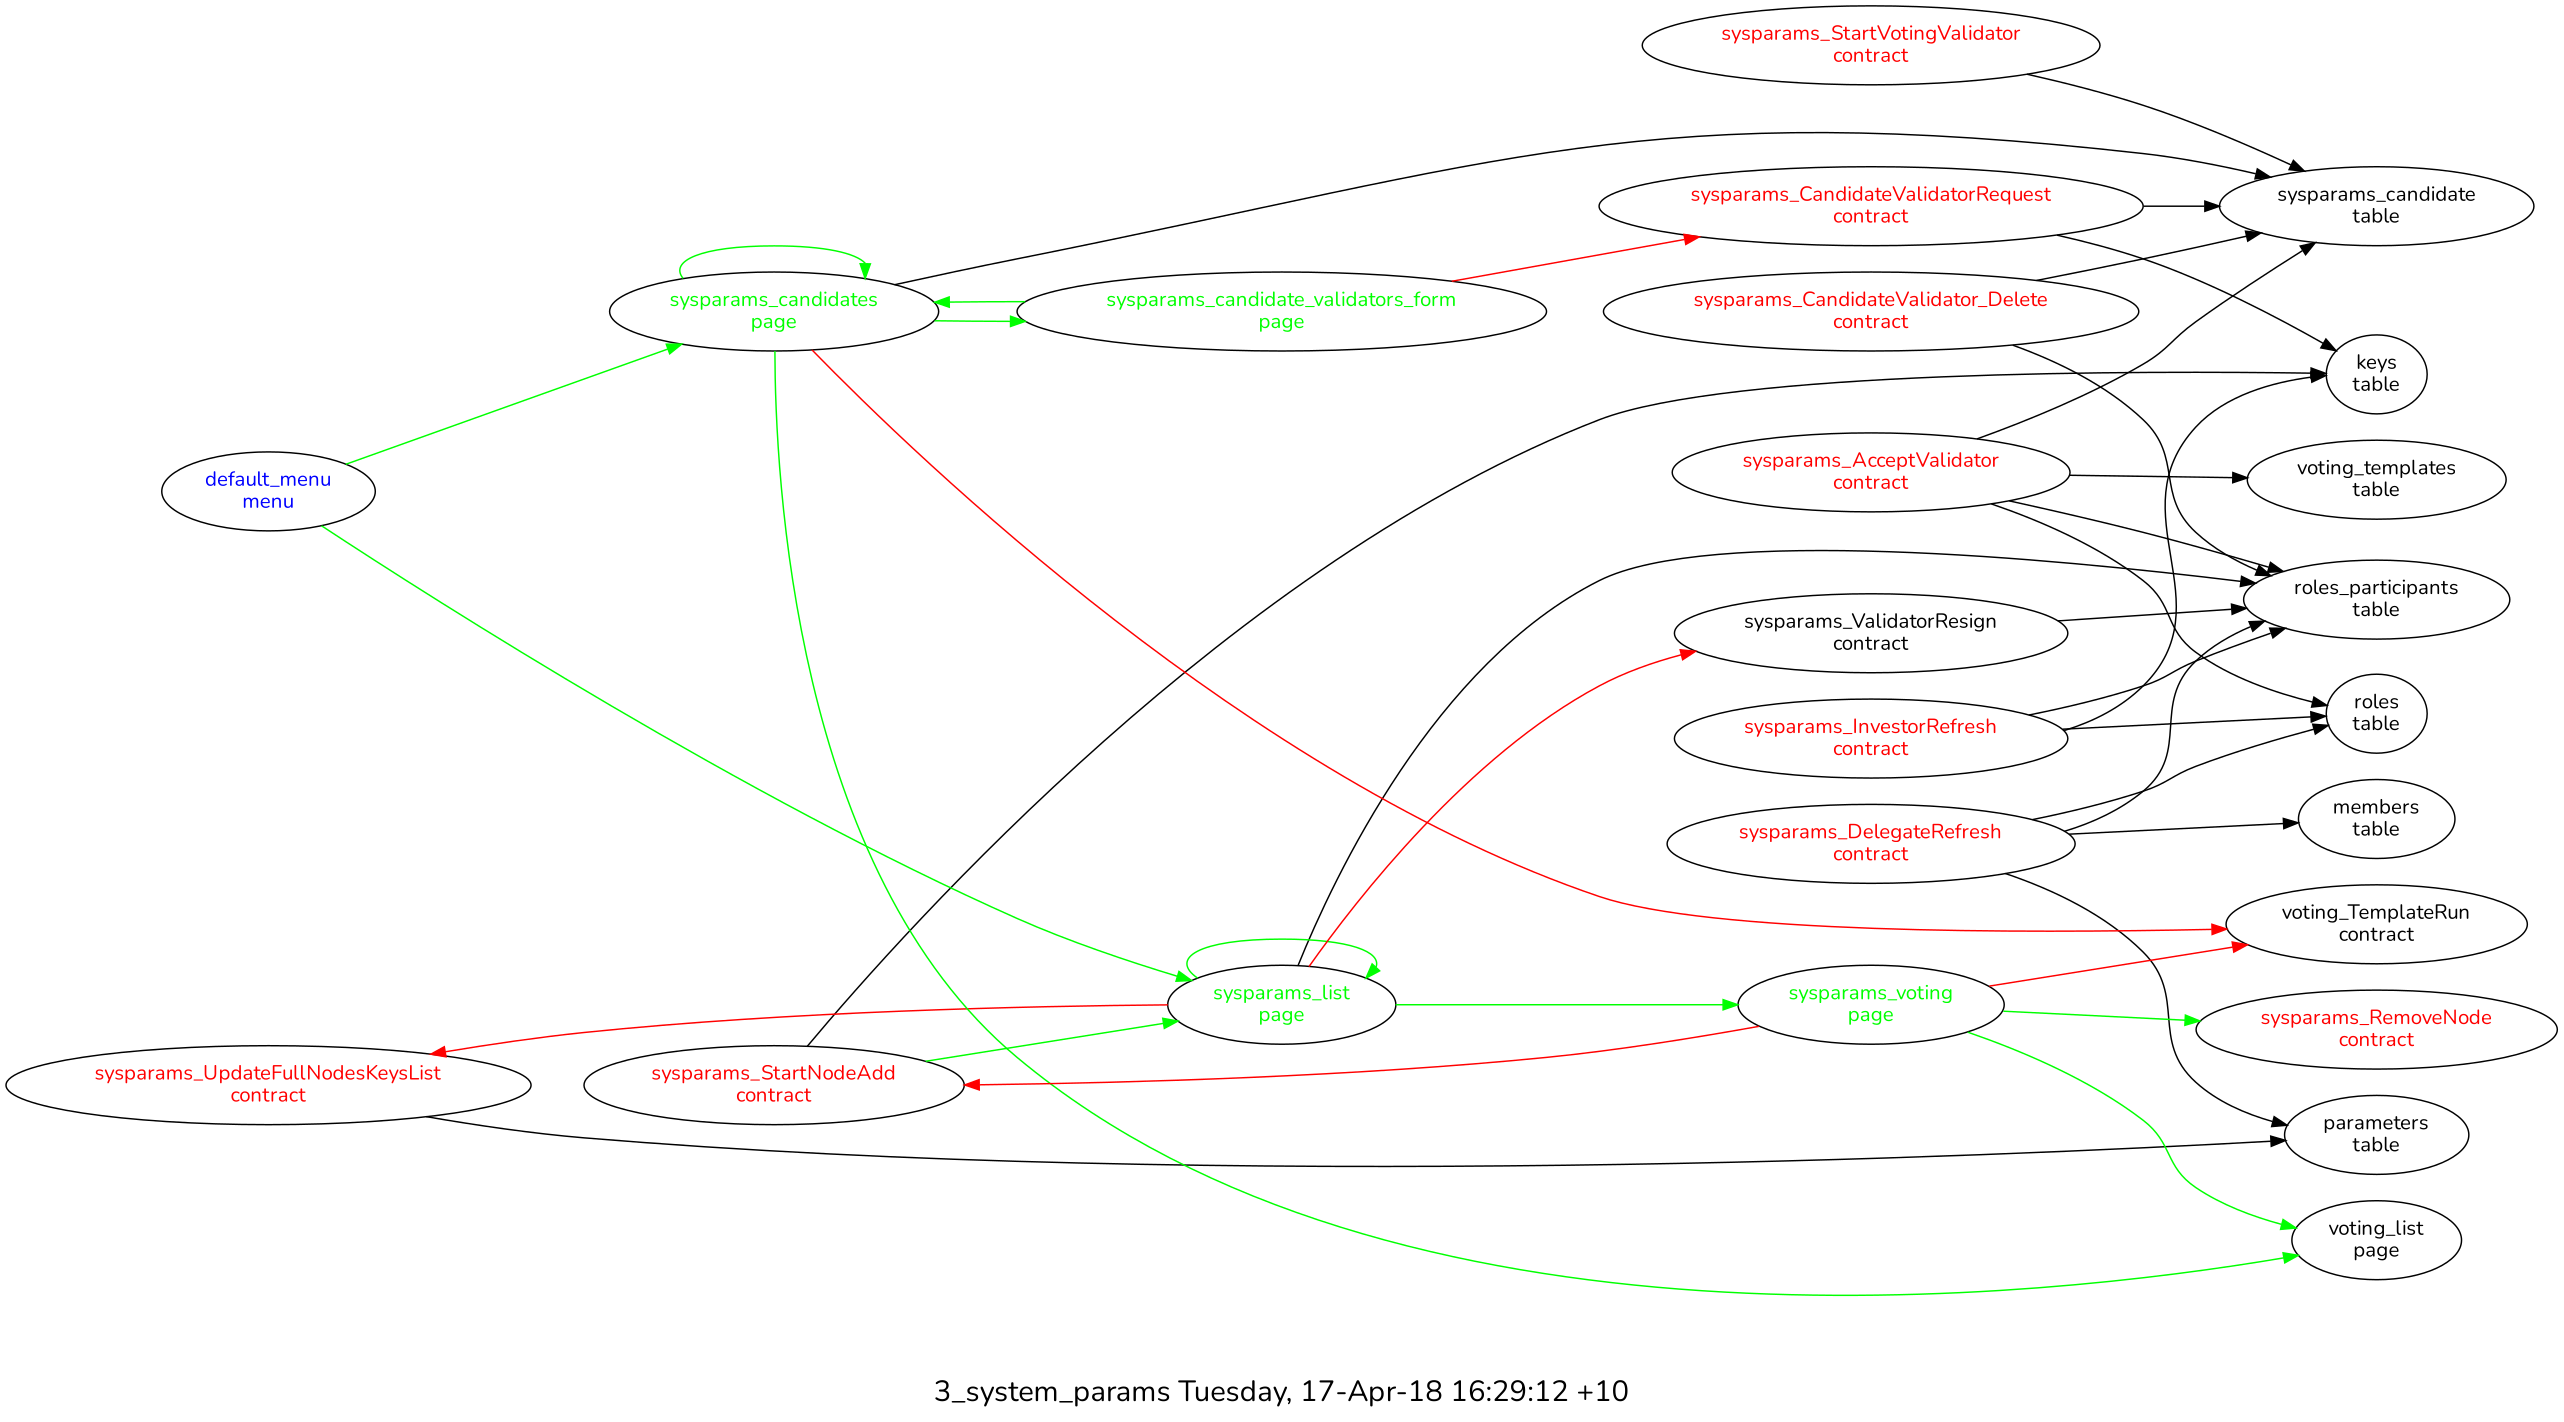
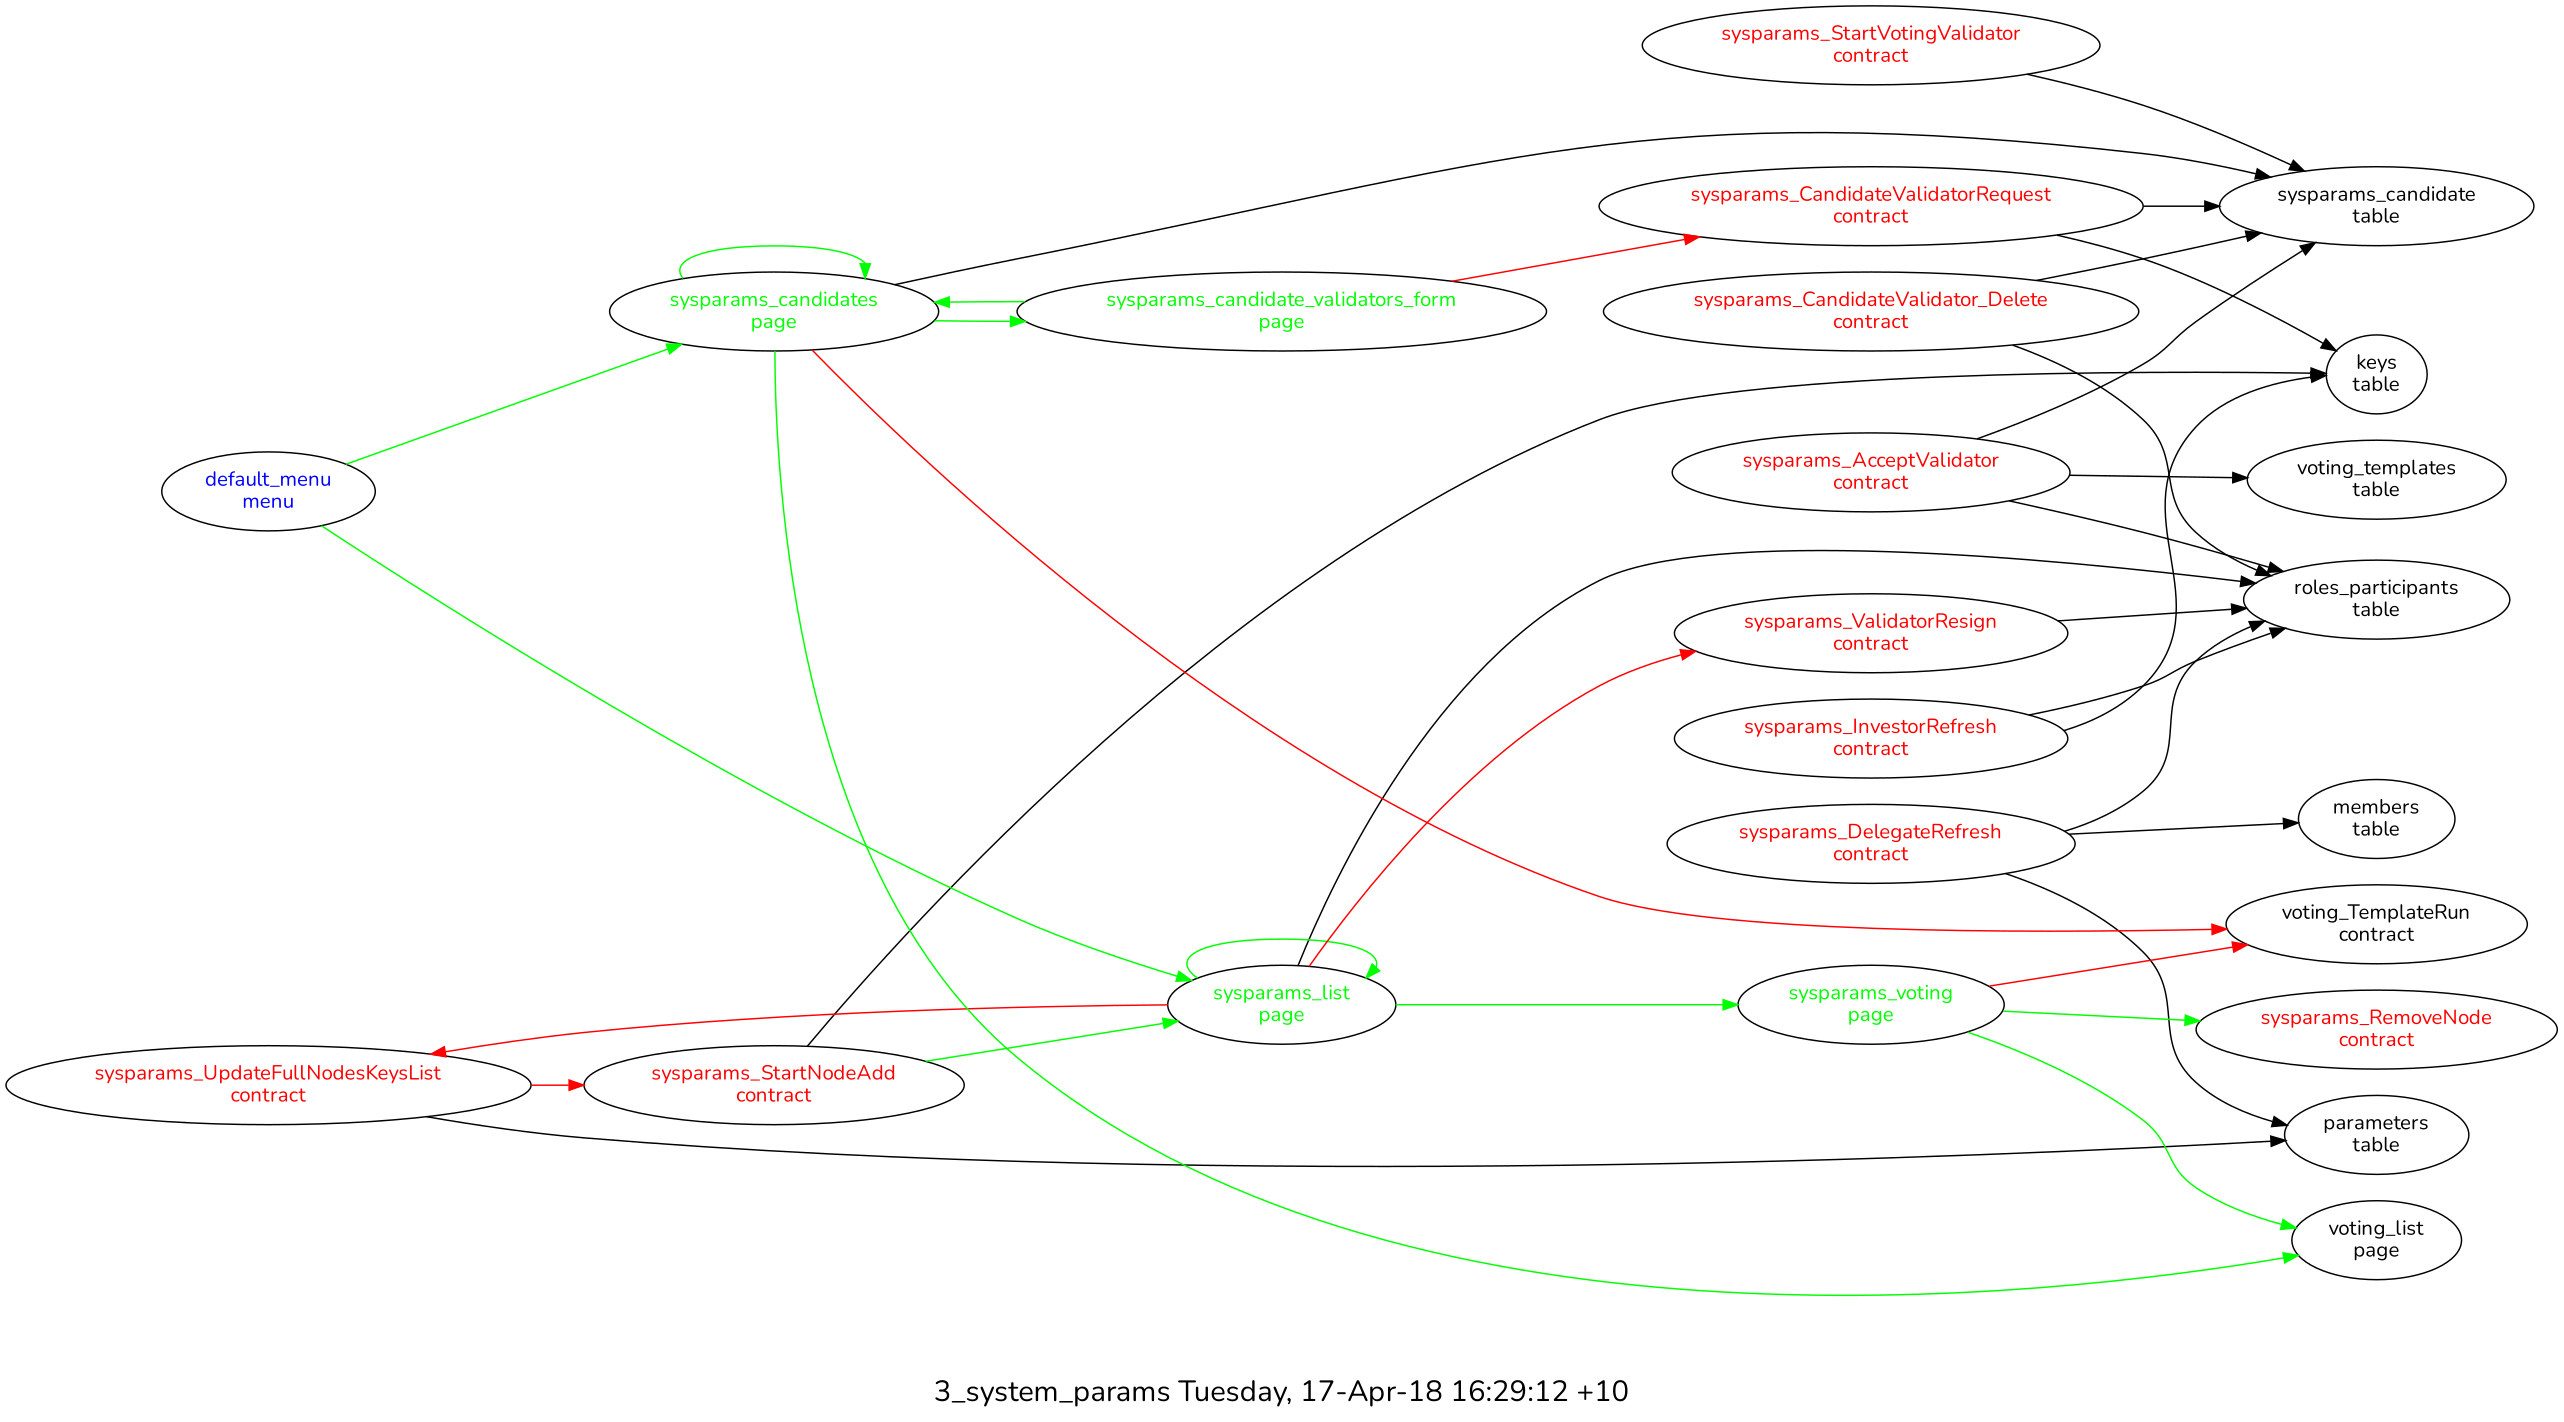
(1871, 633) -> (1871, 633)
(2377, 714) -> none
(1371, 1071) -> (550, 1085)
